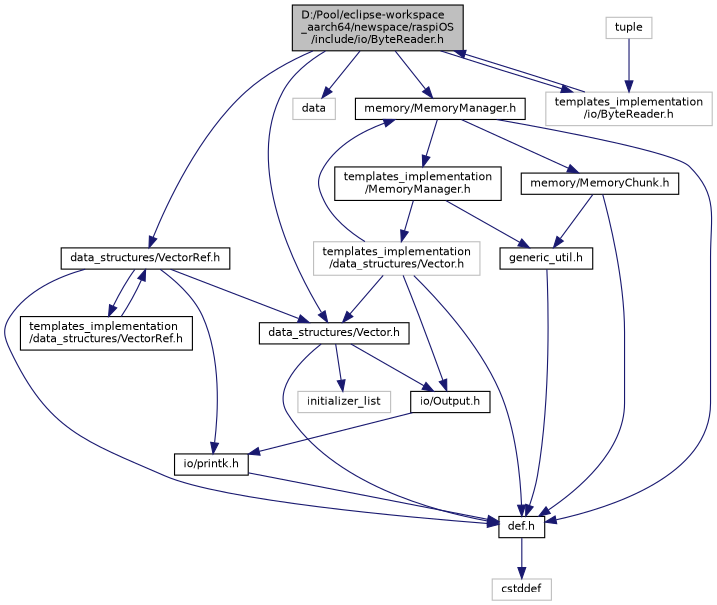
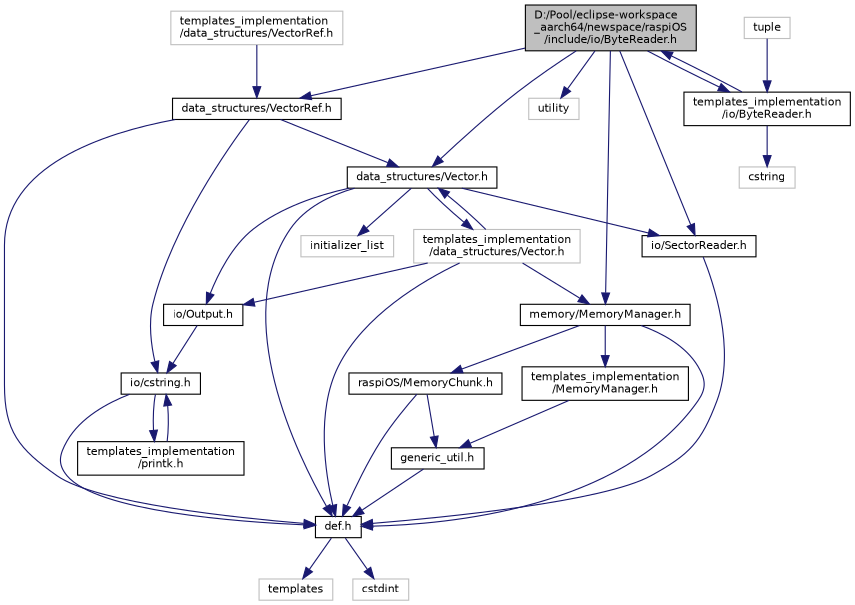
(314, 109) -> (554, 109)
(629, 109) -> (767, 109)
none -> (767, 178)
(600, 184) -> (425, 384)
(409, 216) -> (445, 206)
none -> (699, 246)
(123, 287) -> none
(106, 333) -> (257, 28)
none -> (161, 458)
(211, 465) -> (161, 384)
none -> (381, 590)
(522, 590) -> (296, 590)
